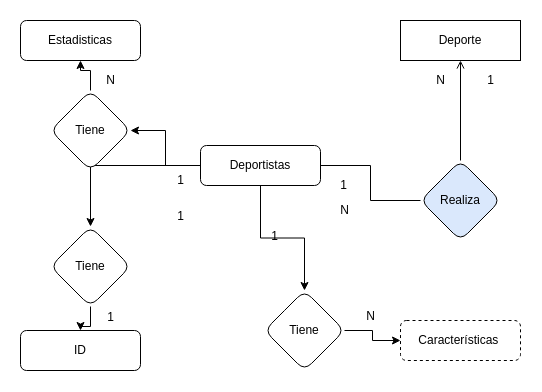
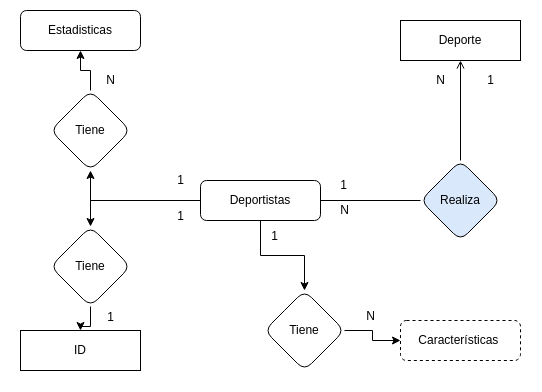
(81, 41) -> (81, 31)
(261, 166) -> (261, 201)
(81, 351) -> (81, 351)
